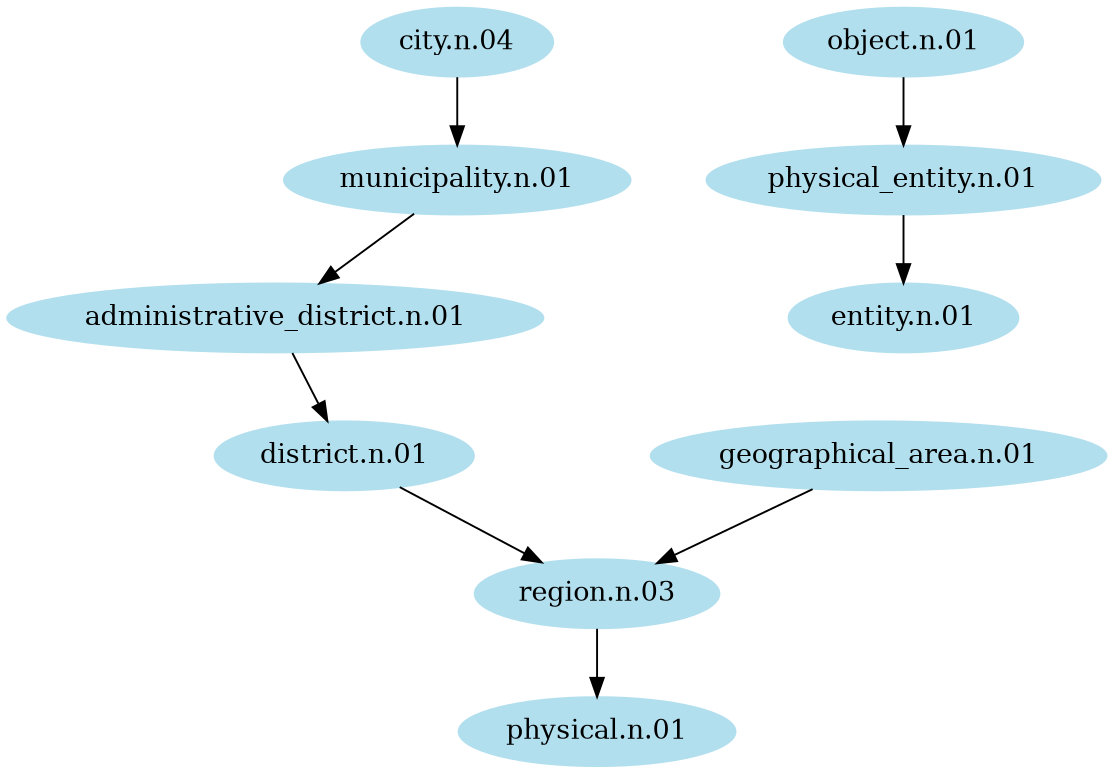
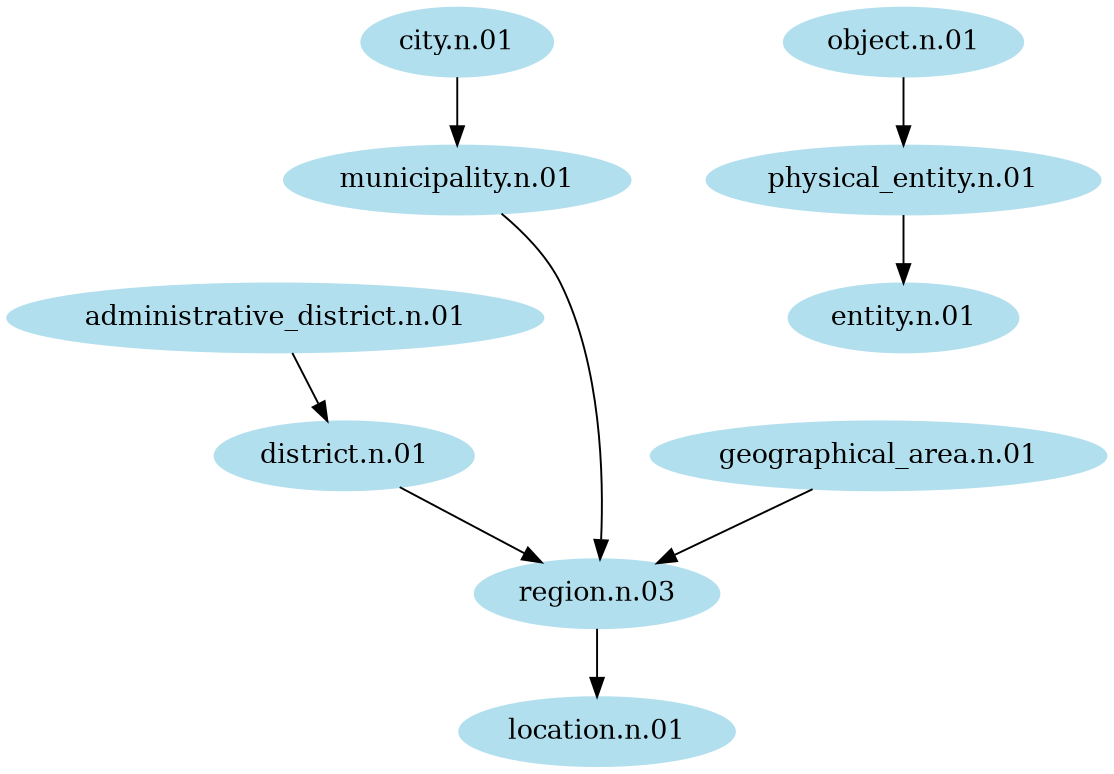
(457, 42) -> (457, 42)
(375, 243) -> (588, 364)
(597, 732) -> (597, 732)
